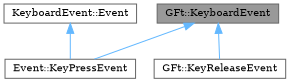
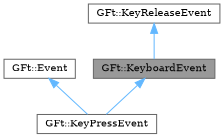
(70, 14) -> (40, 69)
(219, 46) -> (154, 46)
(70, 69) -> (97, 124)
